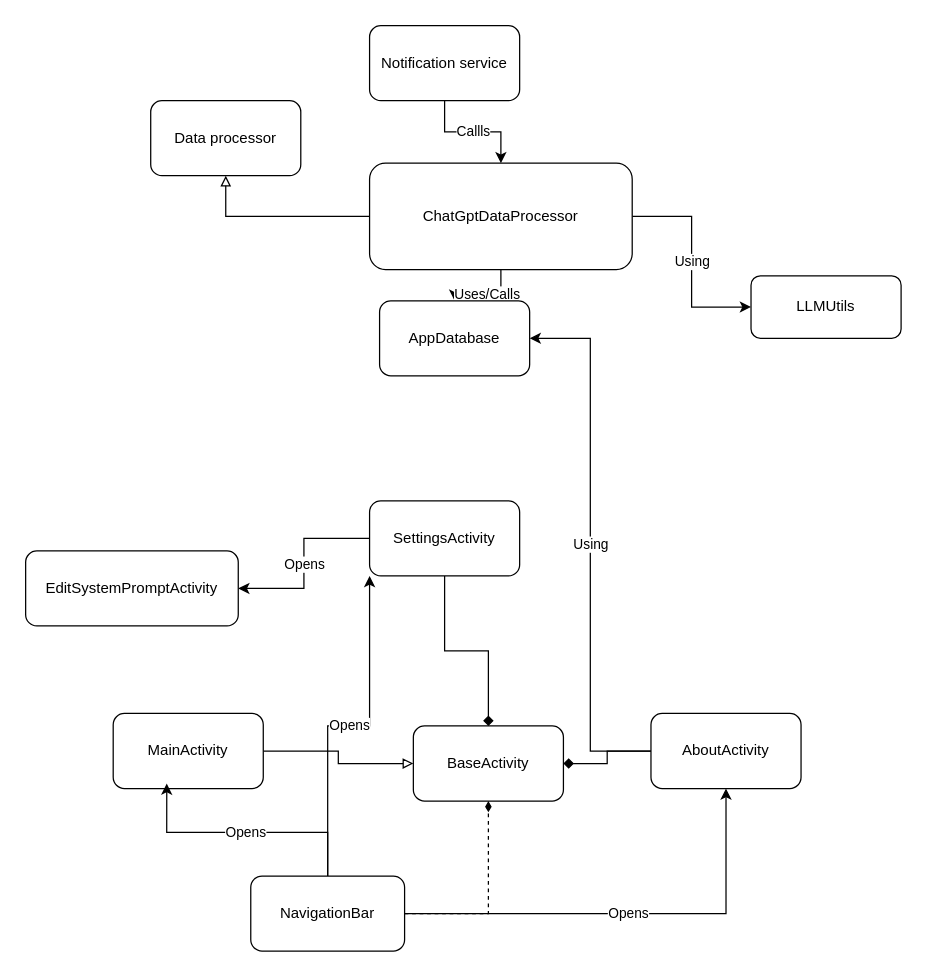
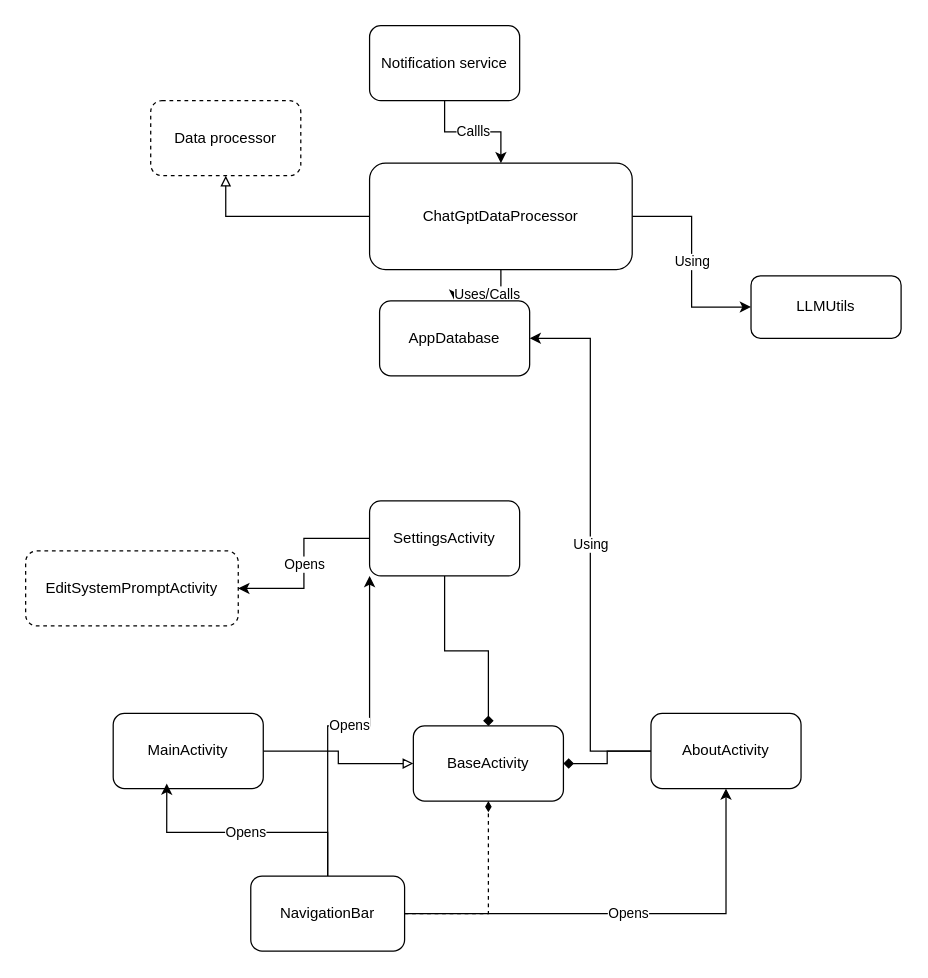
(226, 138) -> (226, 138)
(132, 588) -> (132, 588)
